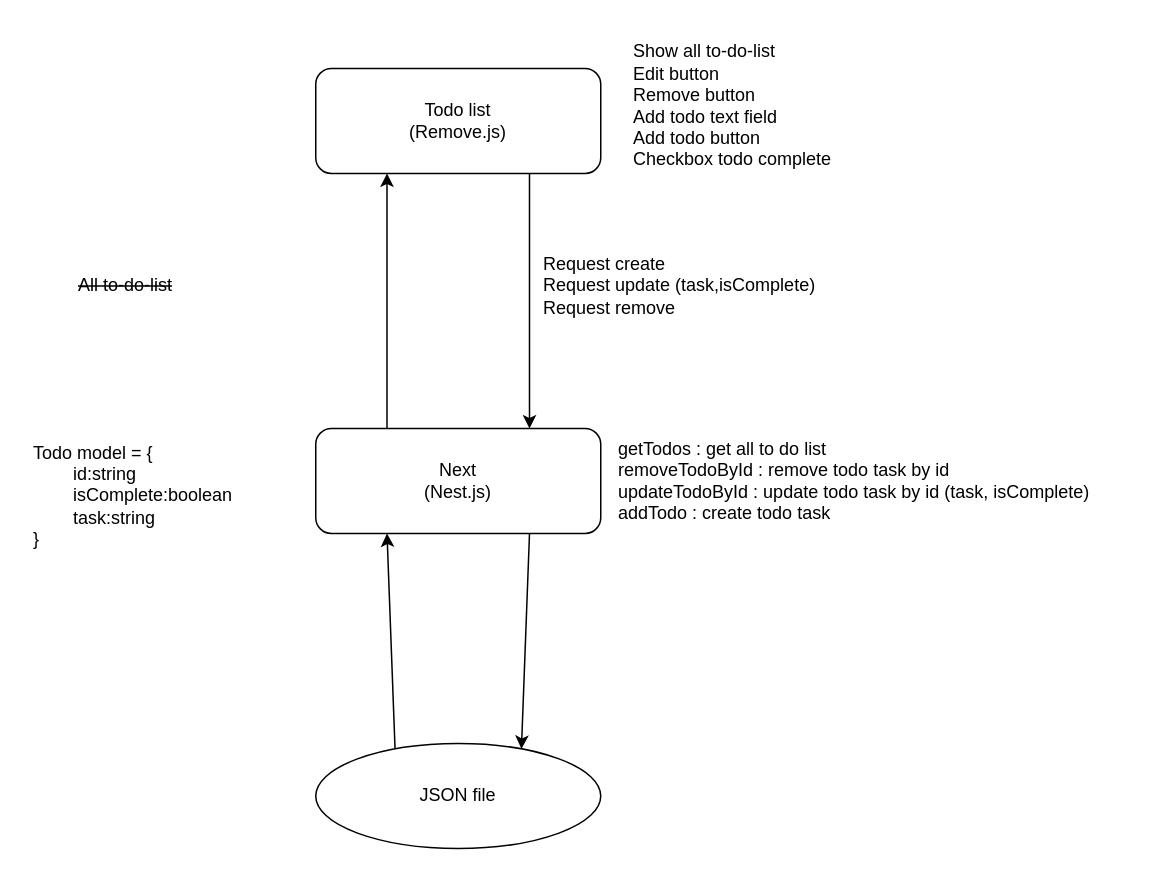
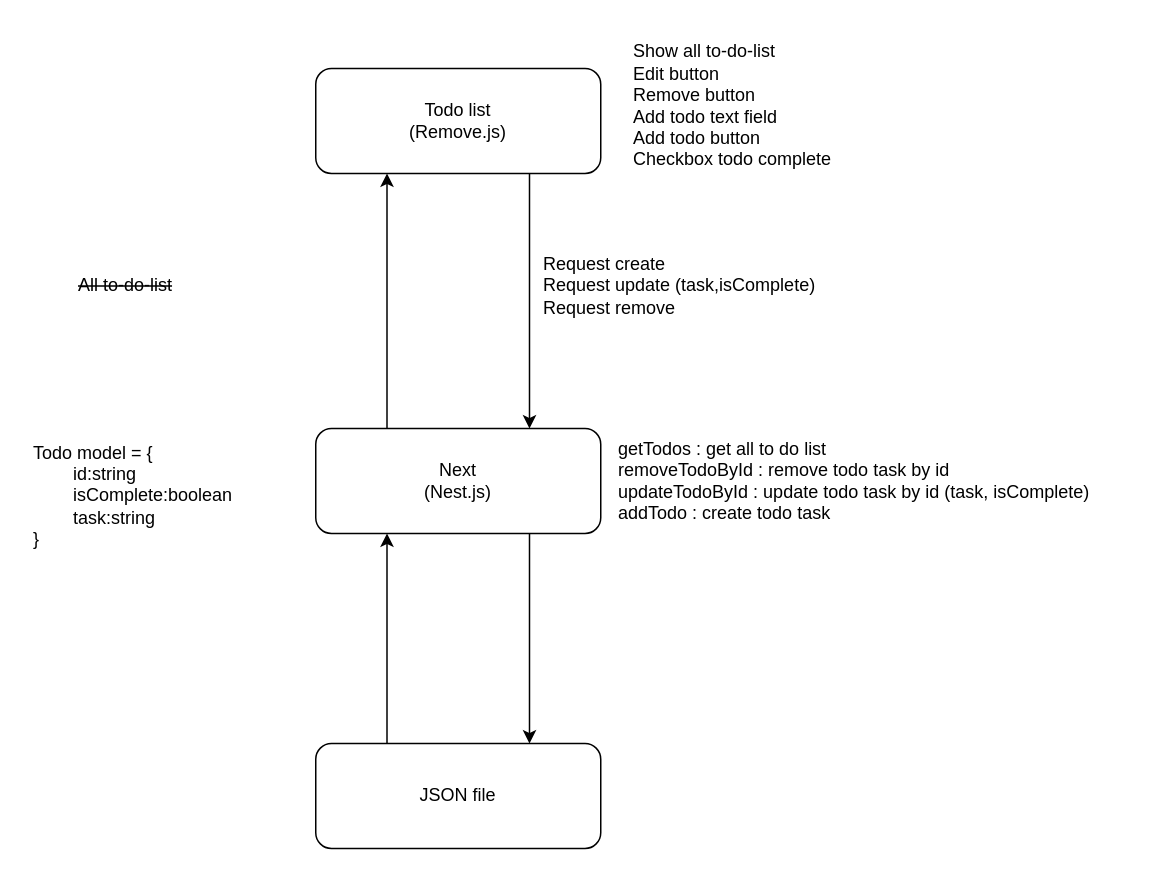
(458, 796) -> (458, 796)
